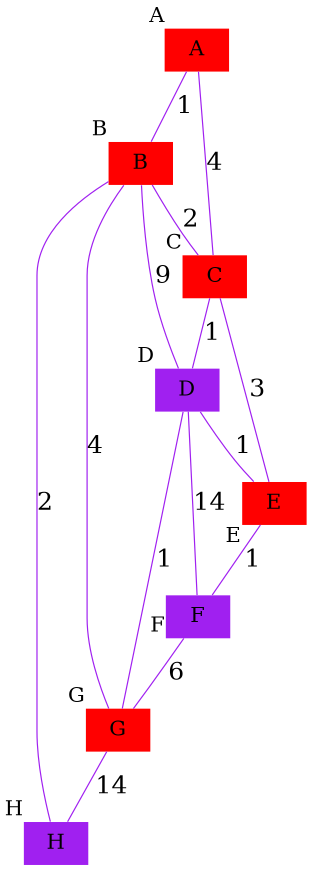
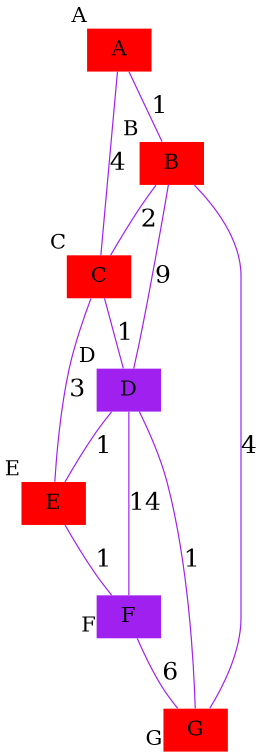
(56, 843) -> none
